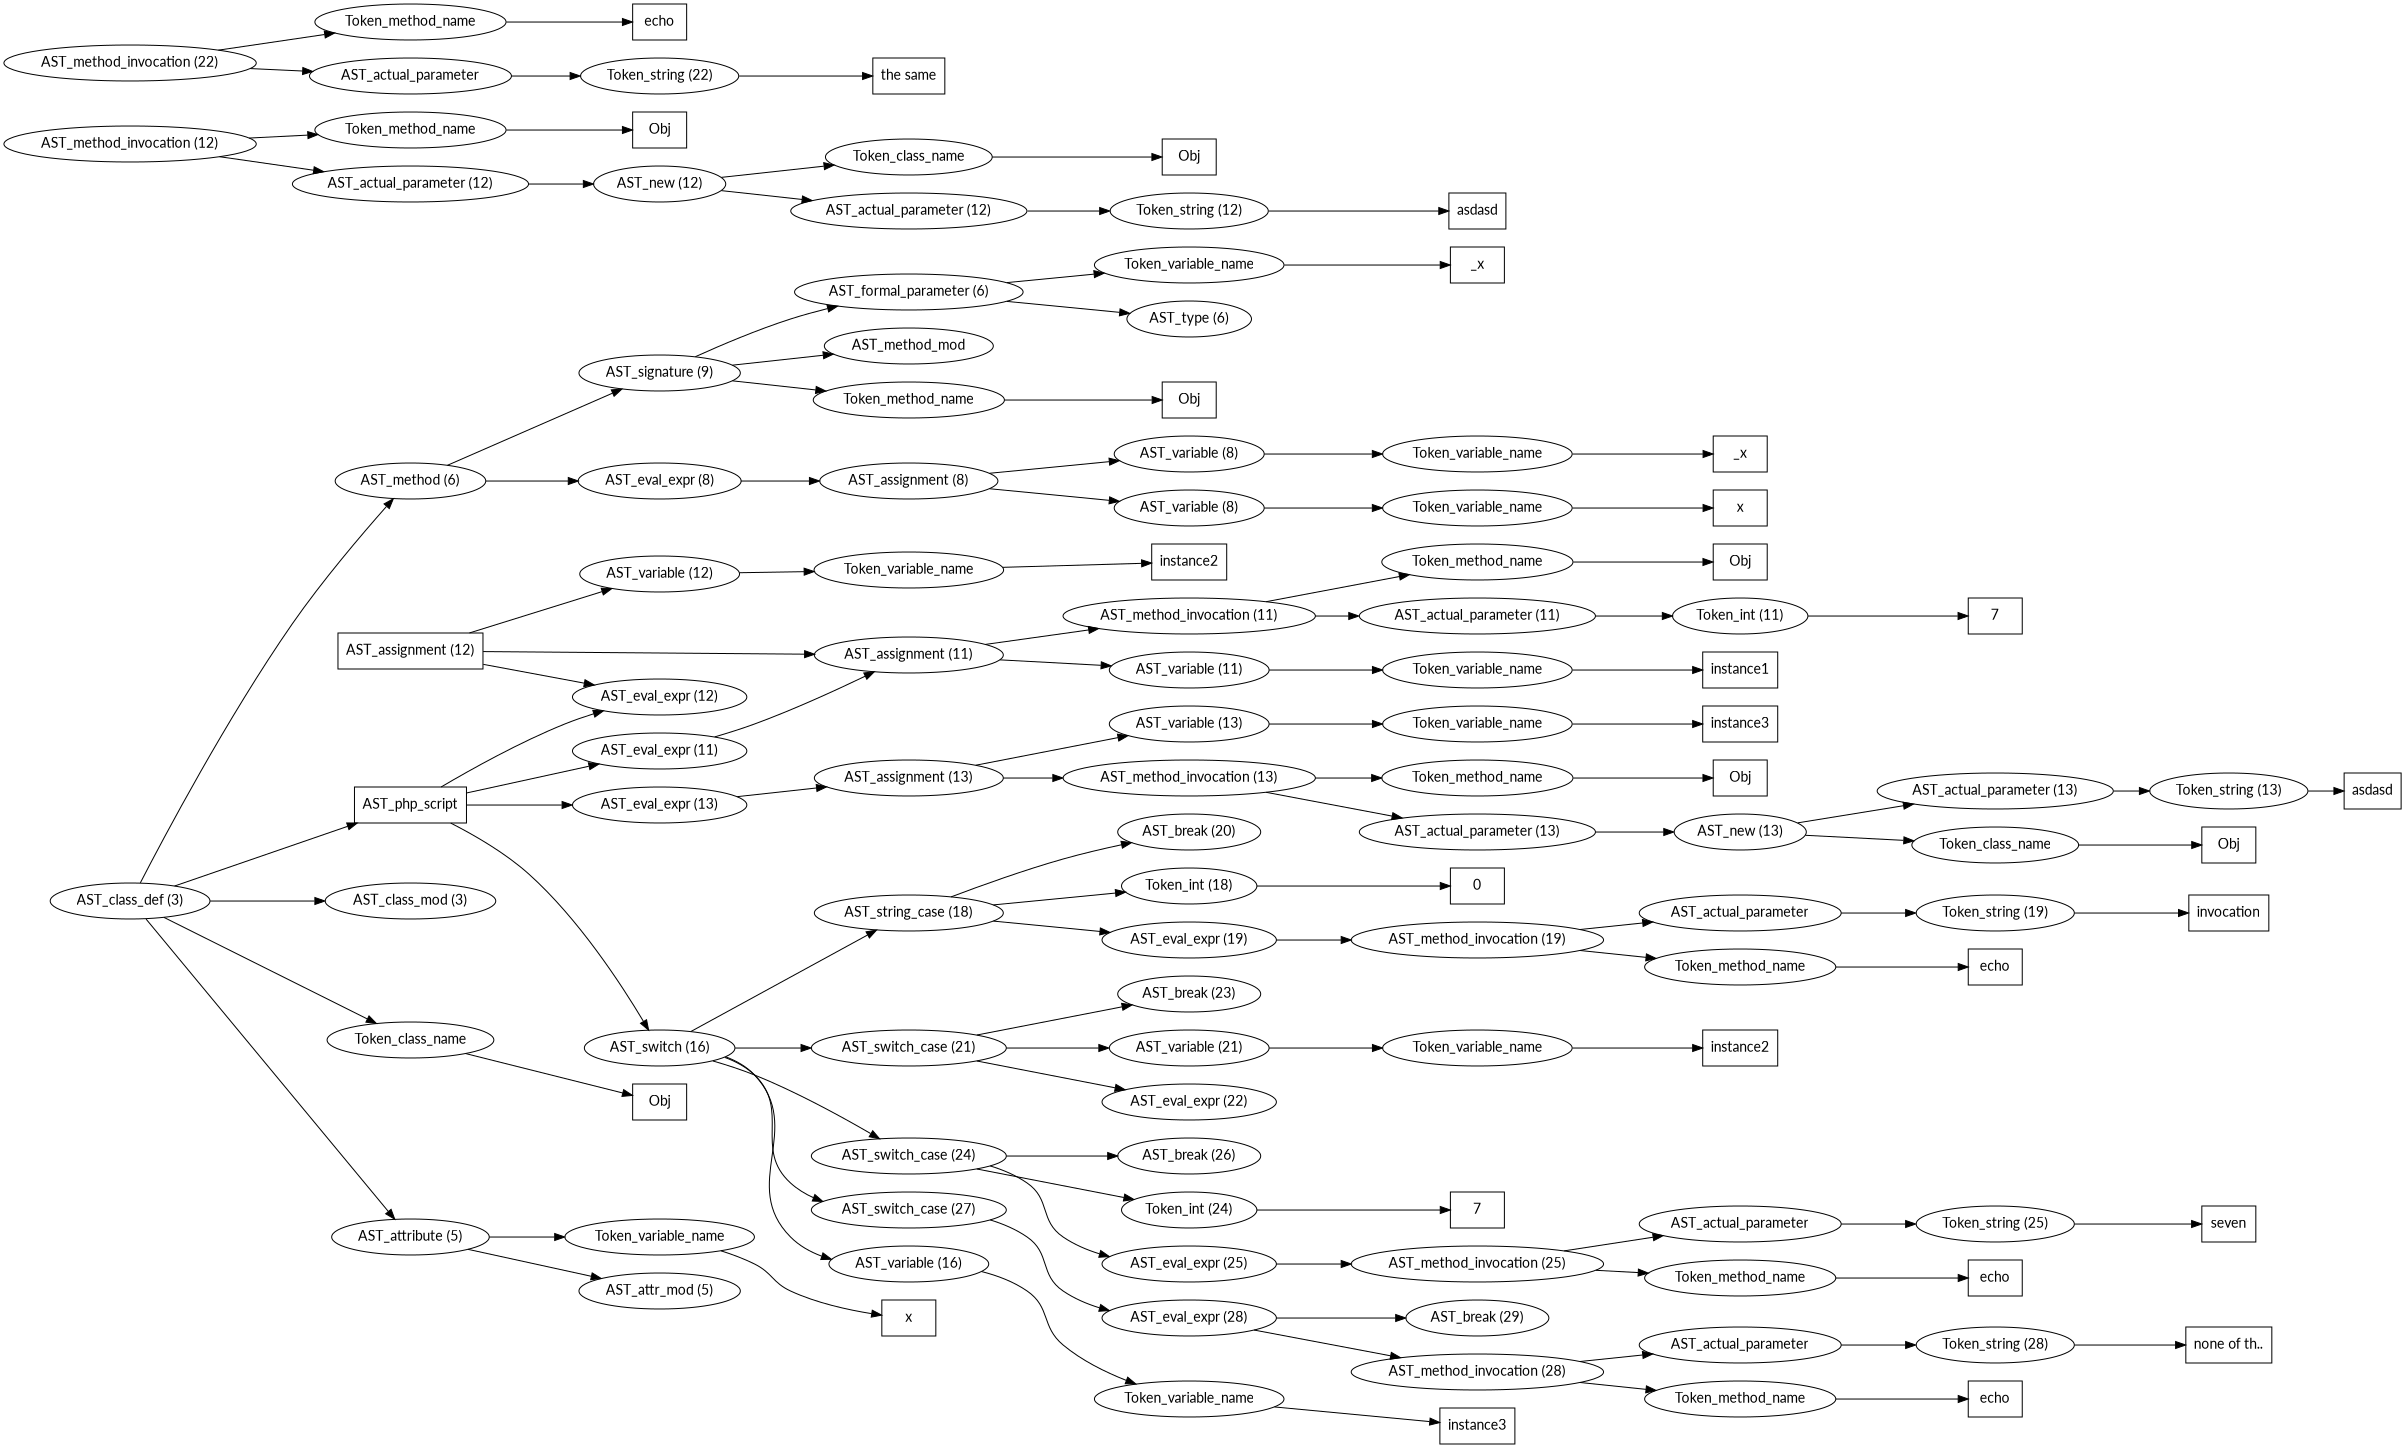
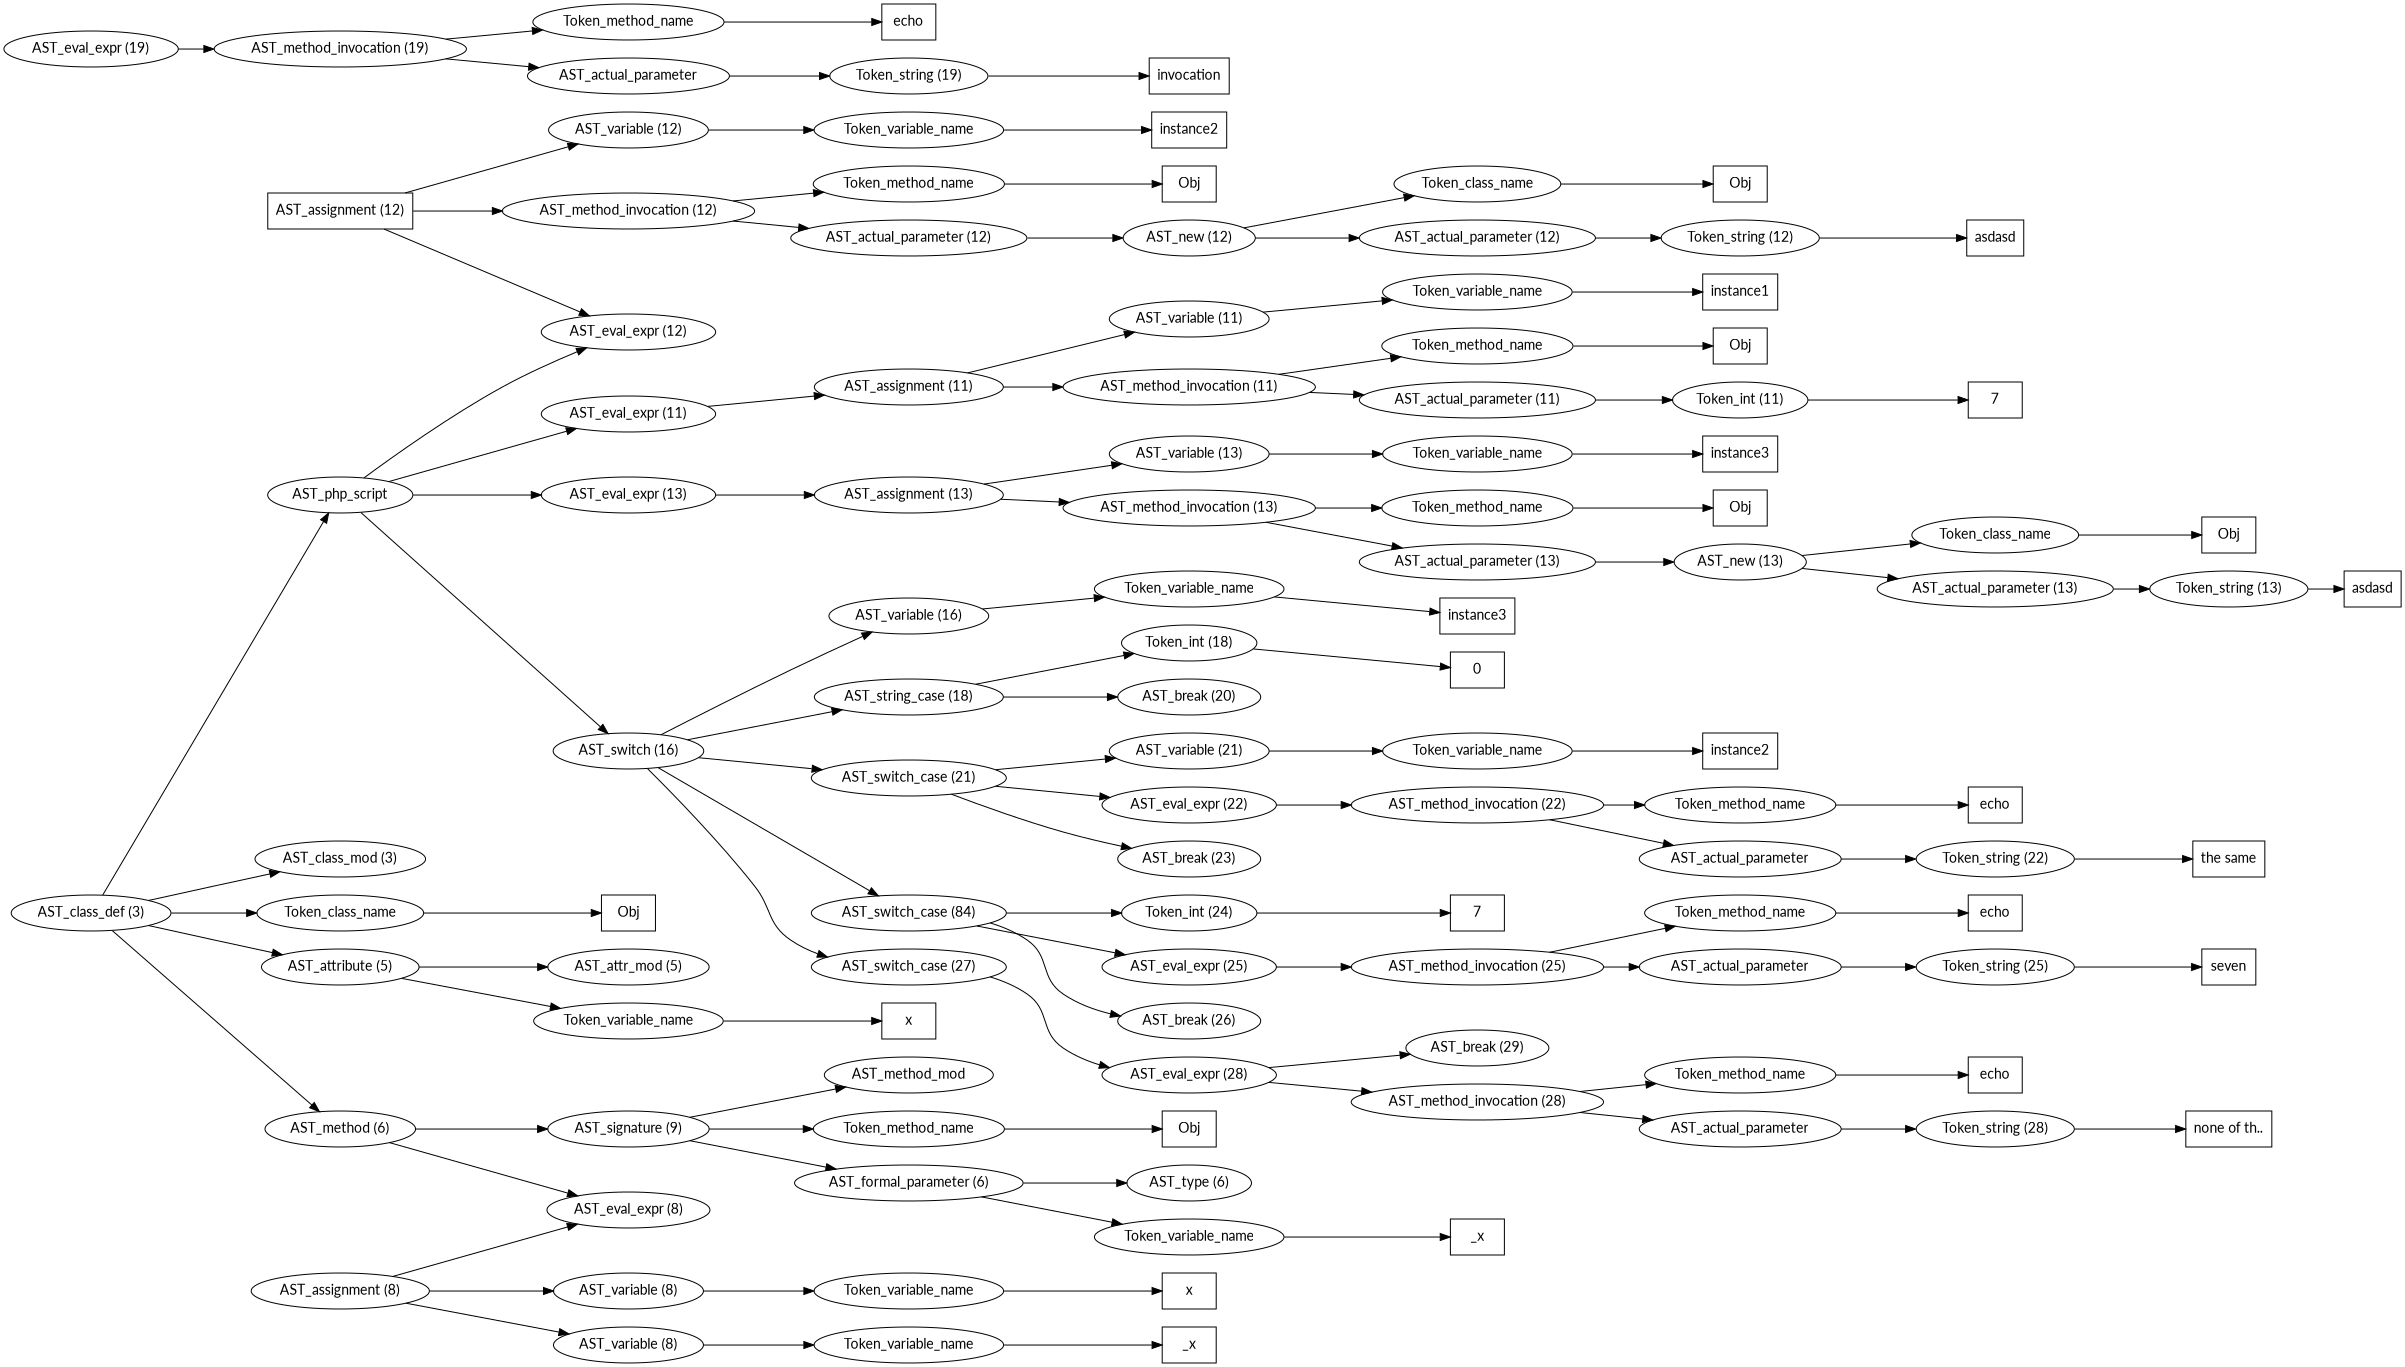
(775, 481) -> (480, 1252)
(644, 653) -> (453, 211)
(410, 805) -> (340, 495)
none -> (1309, 805)
(1047, 926) -> none
(909, 1156) -> (909, 913)
